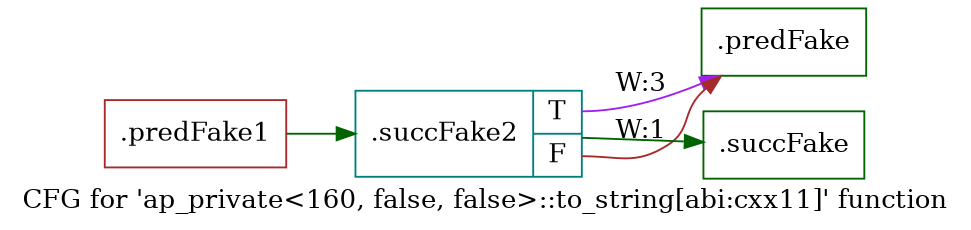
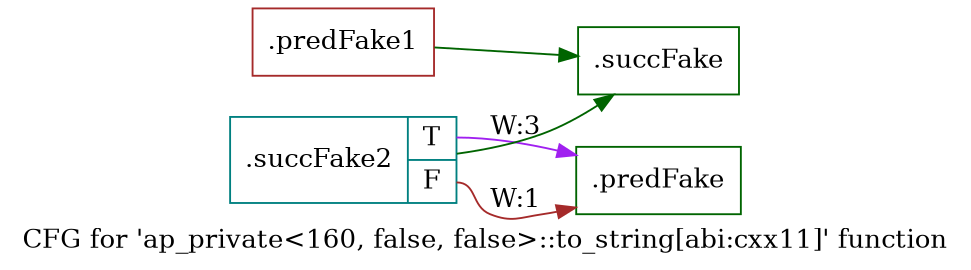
(311, 134) -> (497, 51)
